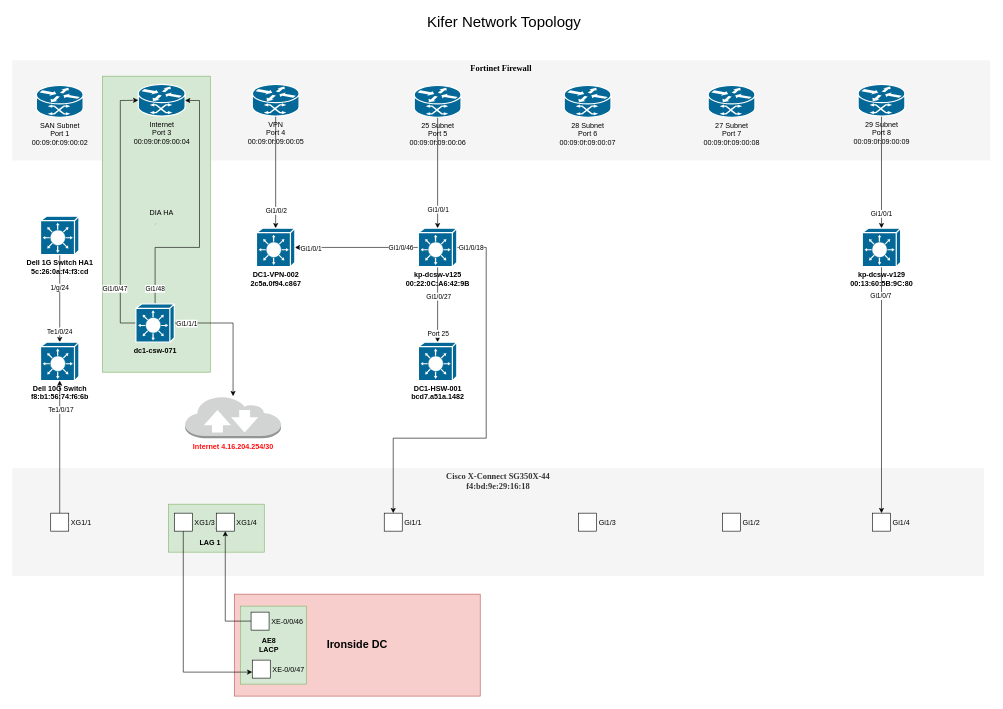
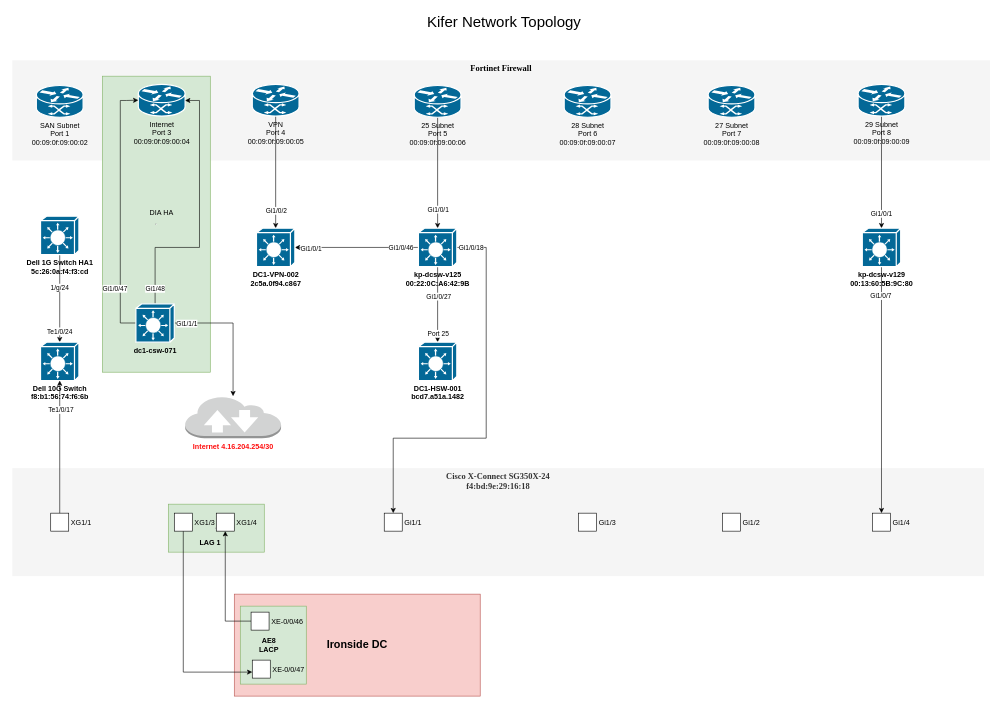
(498, 483) -> (498, 483)
